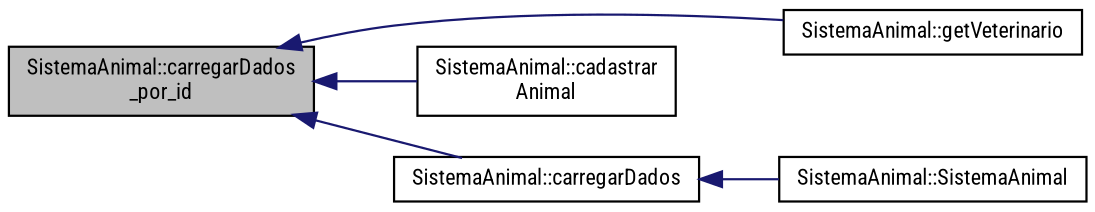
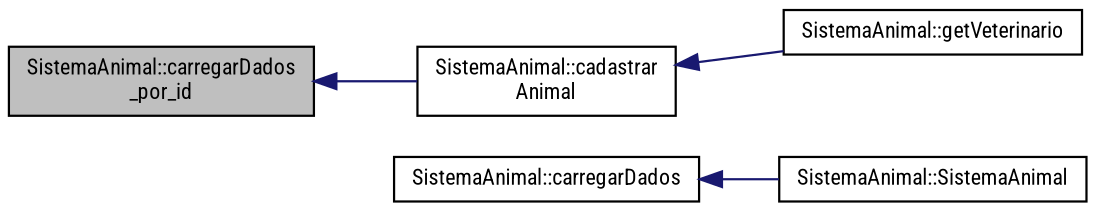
(541, 16) -> (741, 57)
(389, 139) -> none
